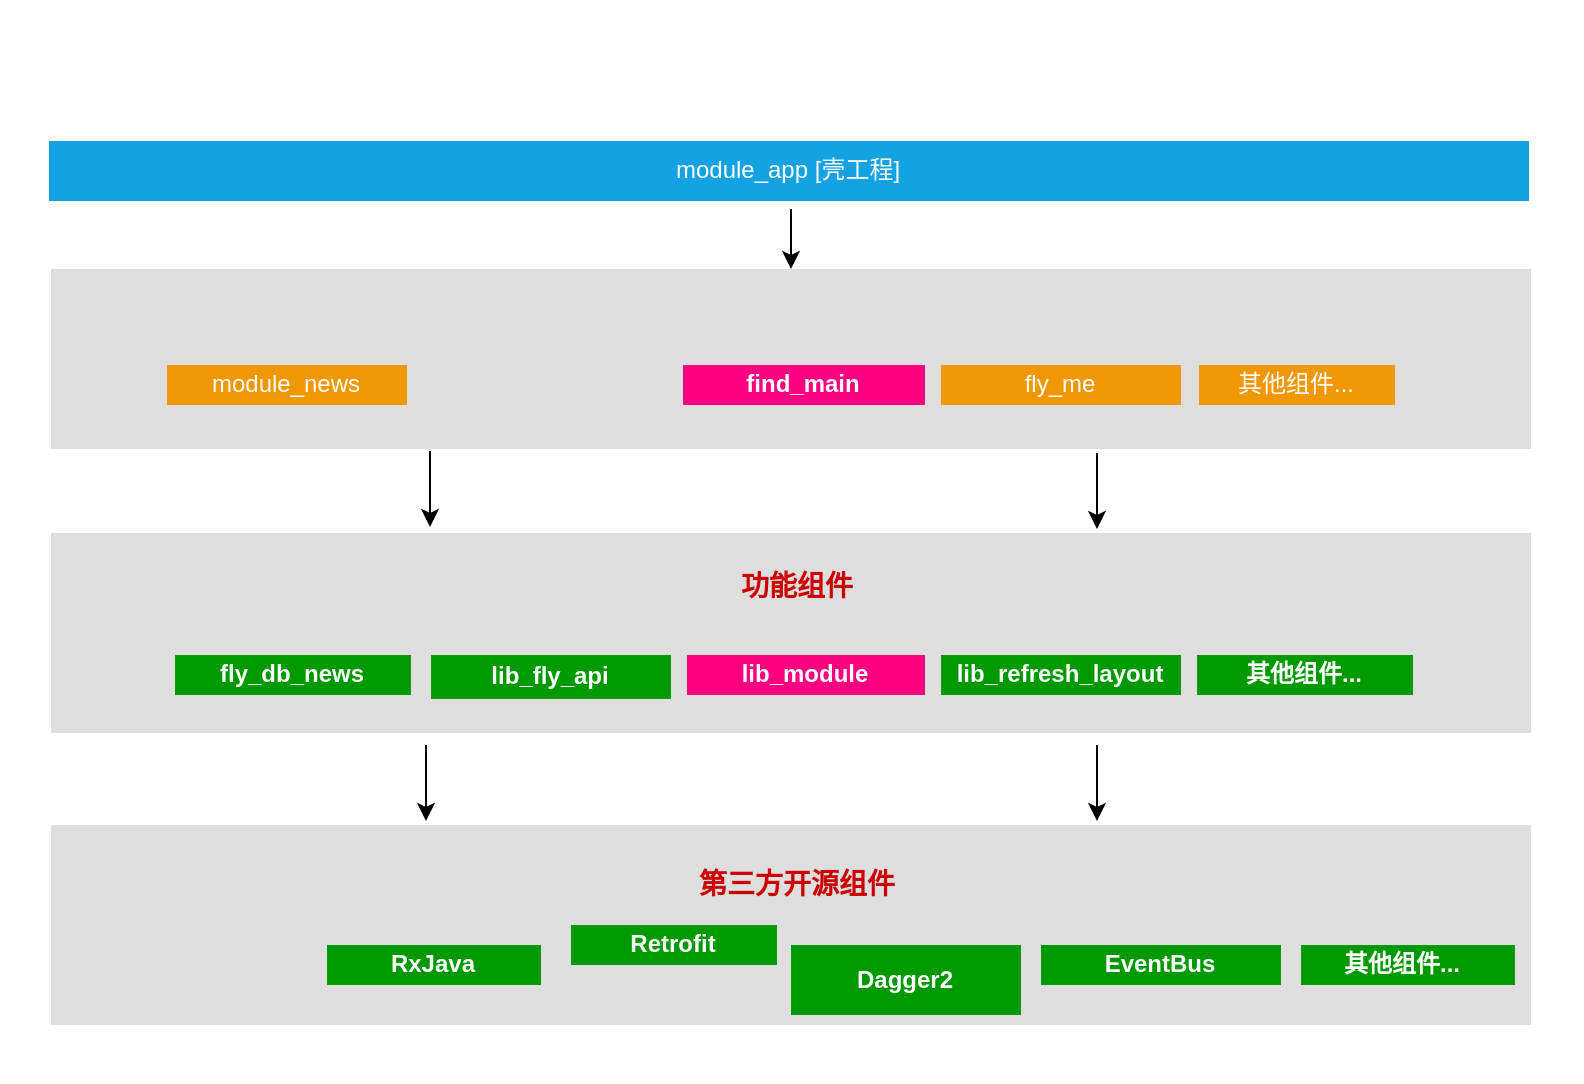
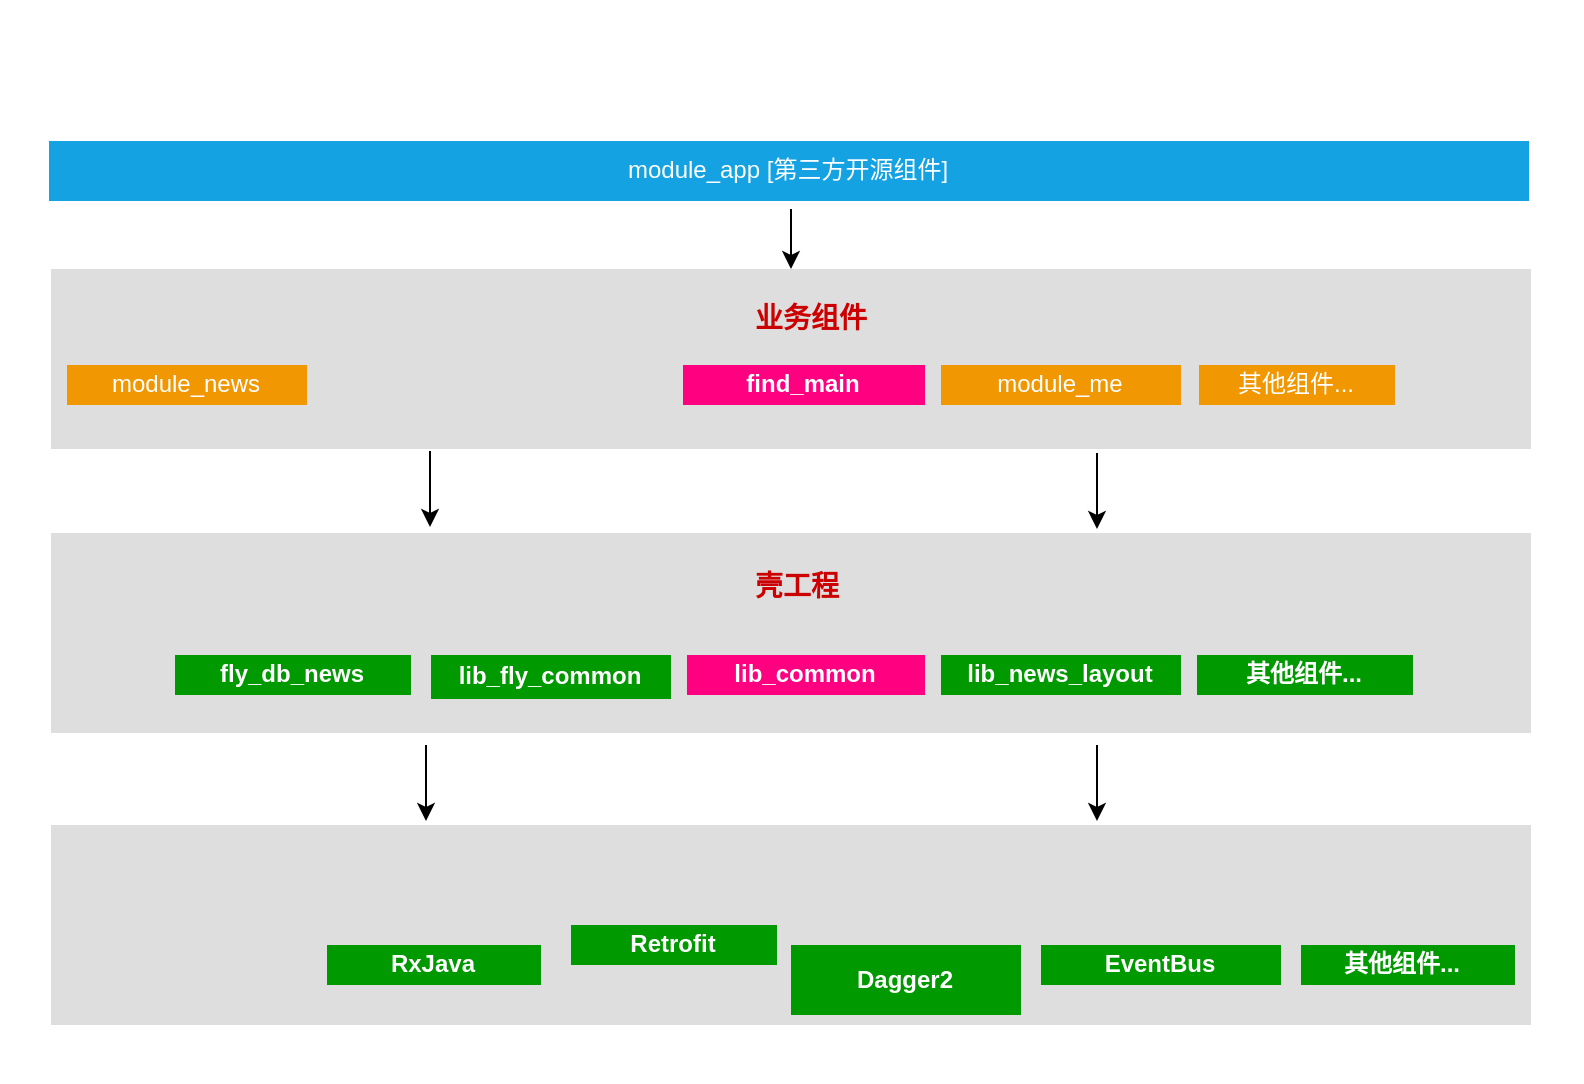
(789, 171) -> (789, 171)
none -> (812, 319)
(287, 385) -> (187, 385)
(1061, 385) -> (1061, 385)
(798, 587) -> (798, 587)
(806, 675) -> (806, 675)
(1061, 675) -> (1061, 675)
(551, 677) -> (551, 677)
(797, 885) -> none
